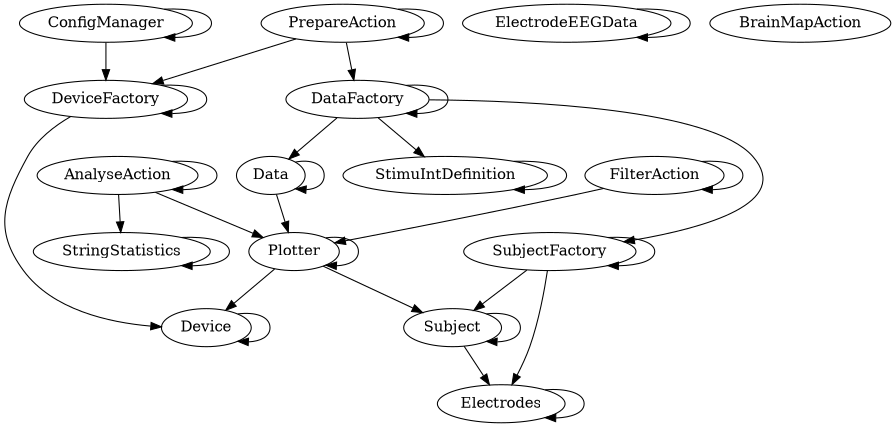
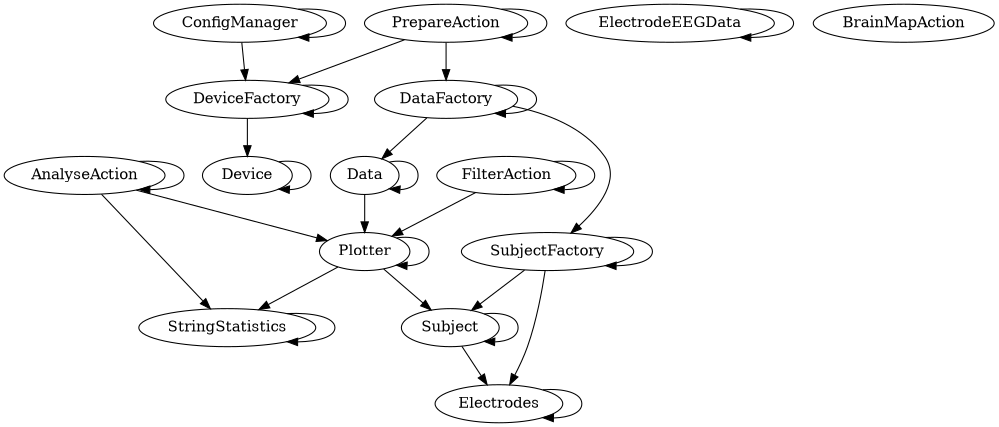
(445, 175) -> none
(254, 286) -> (303, 286)
